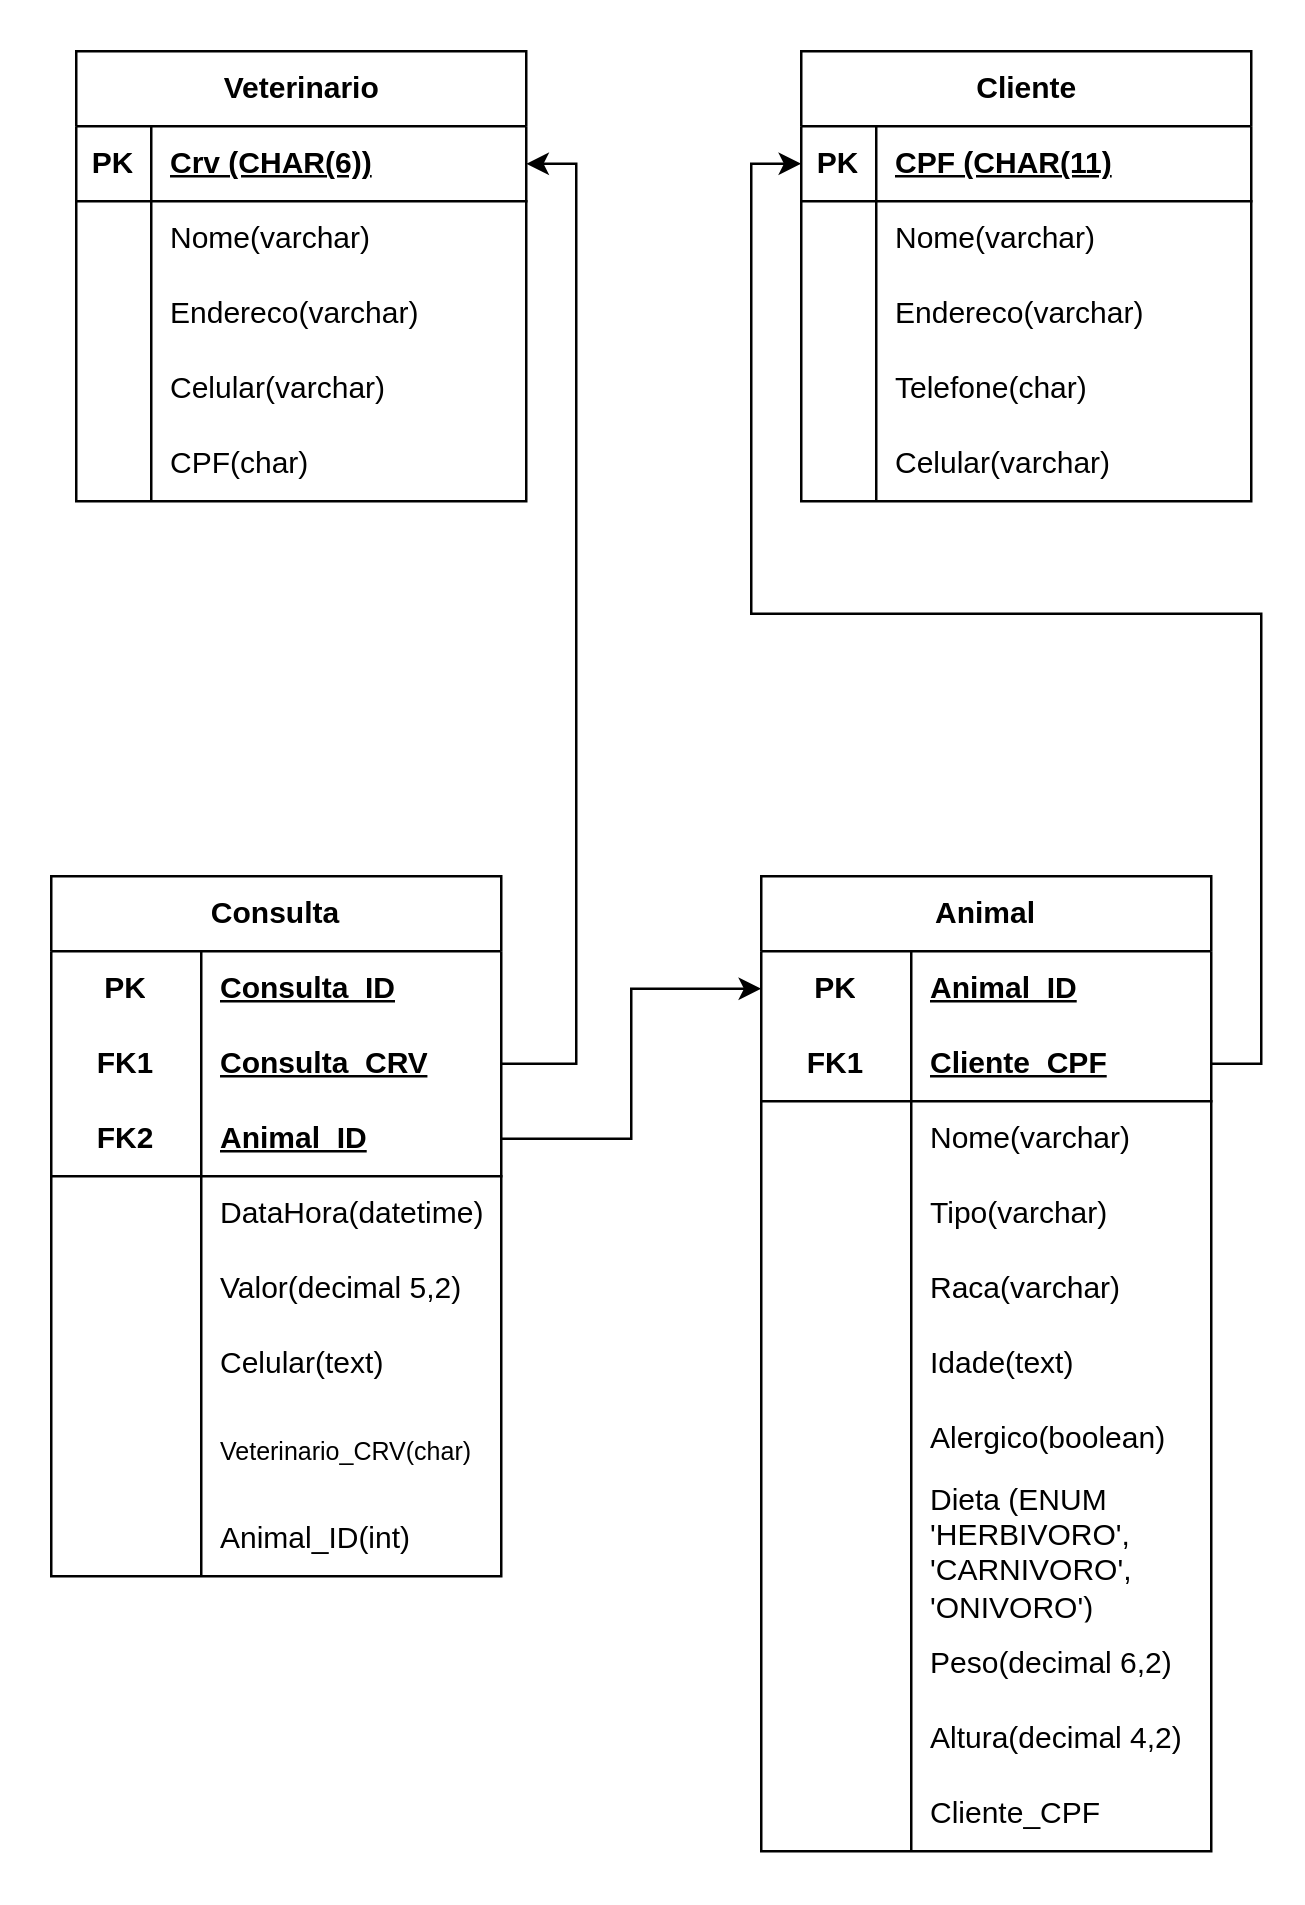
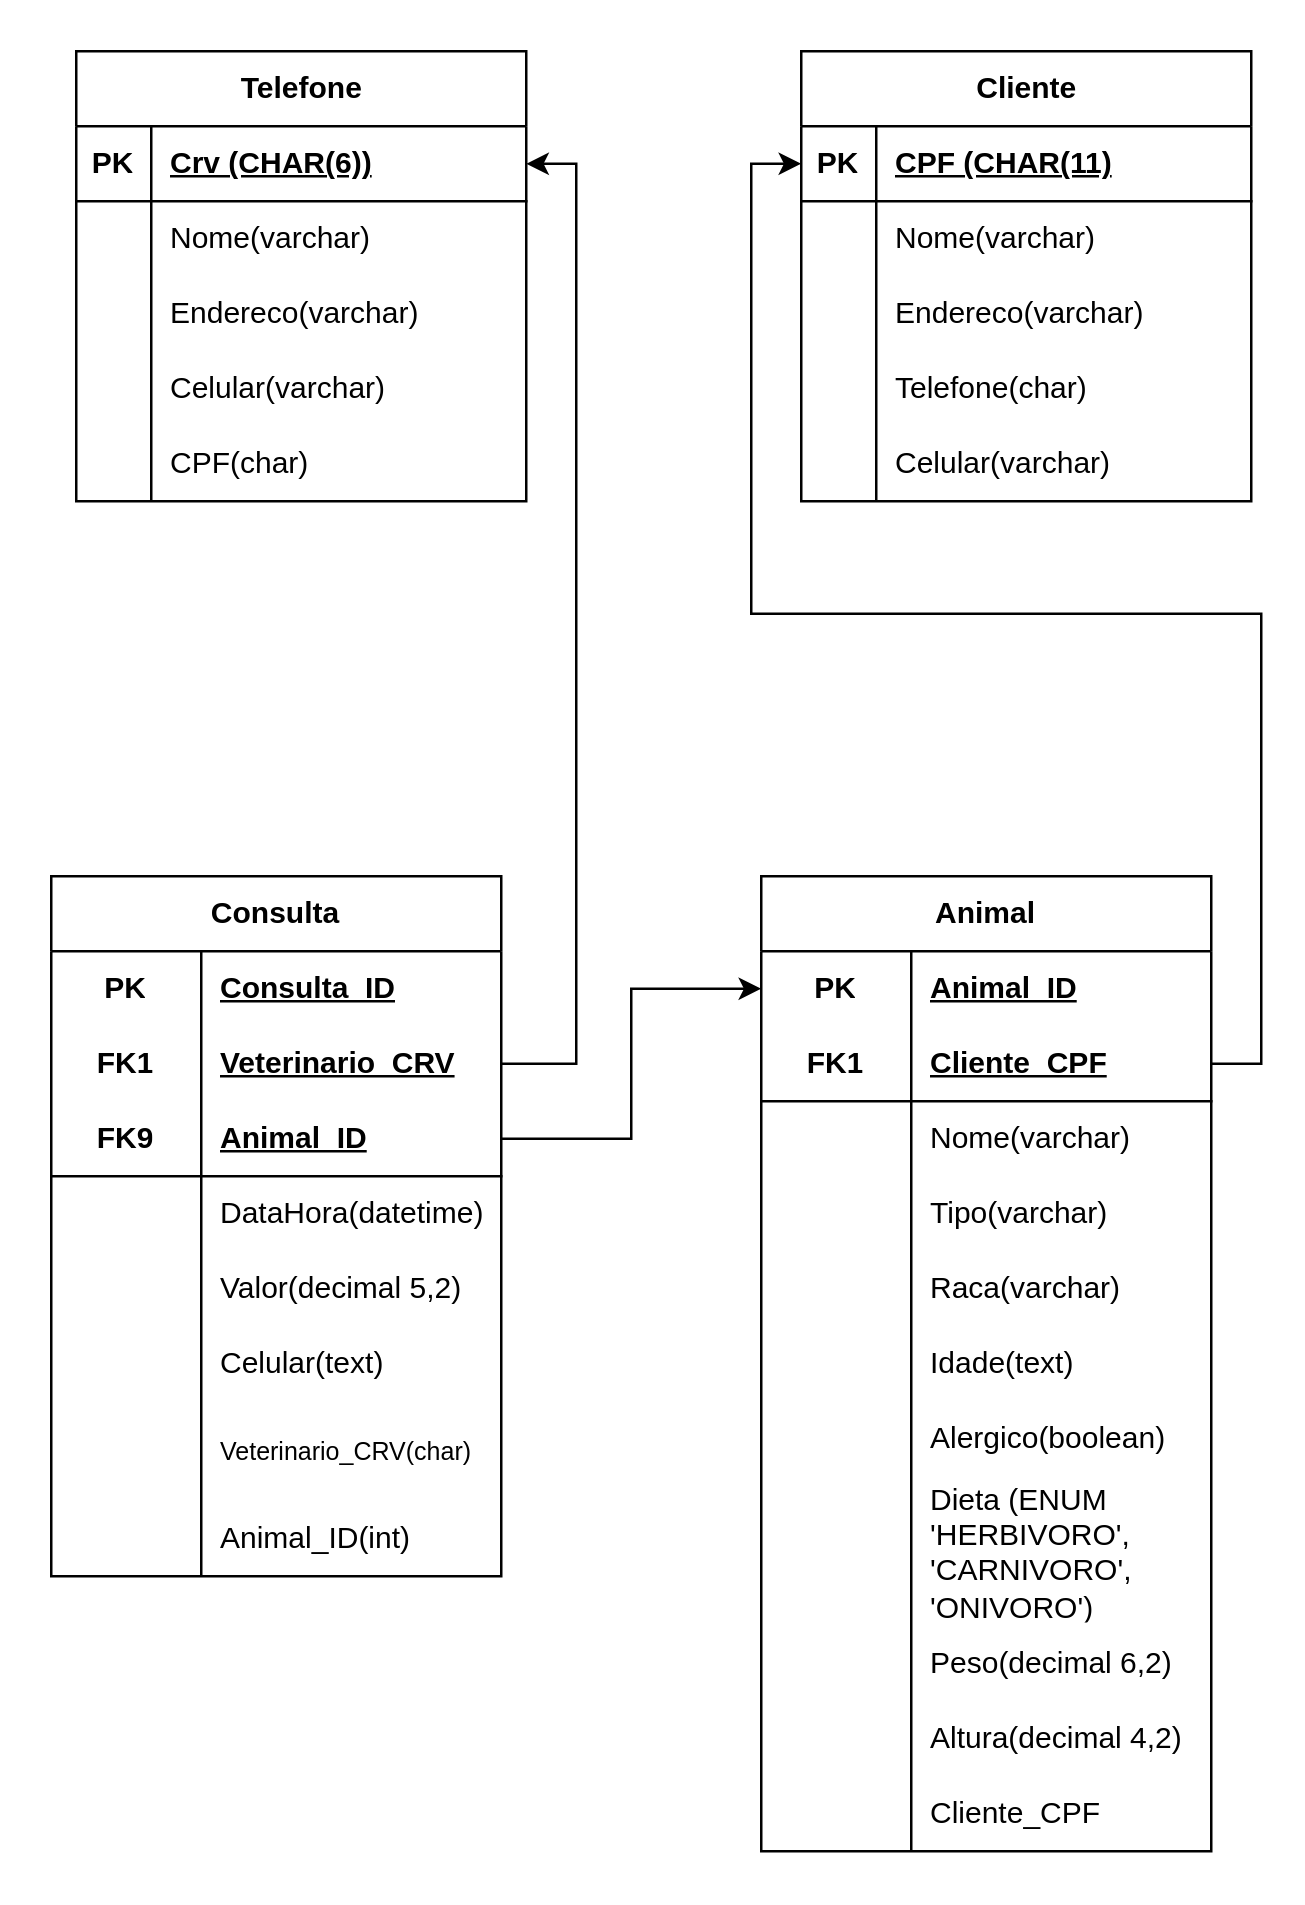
(303, 89) -> (303, 89)
(318, 1064) -> (339, 1064)
(126, 1139) -> (126, 1139)
